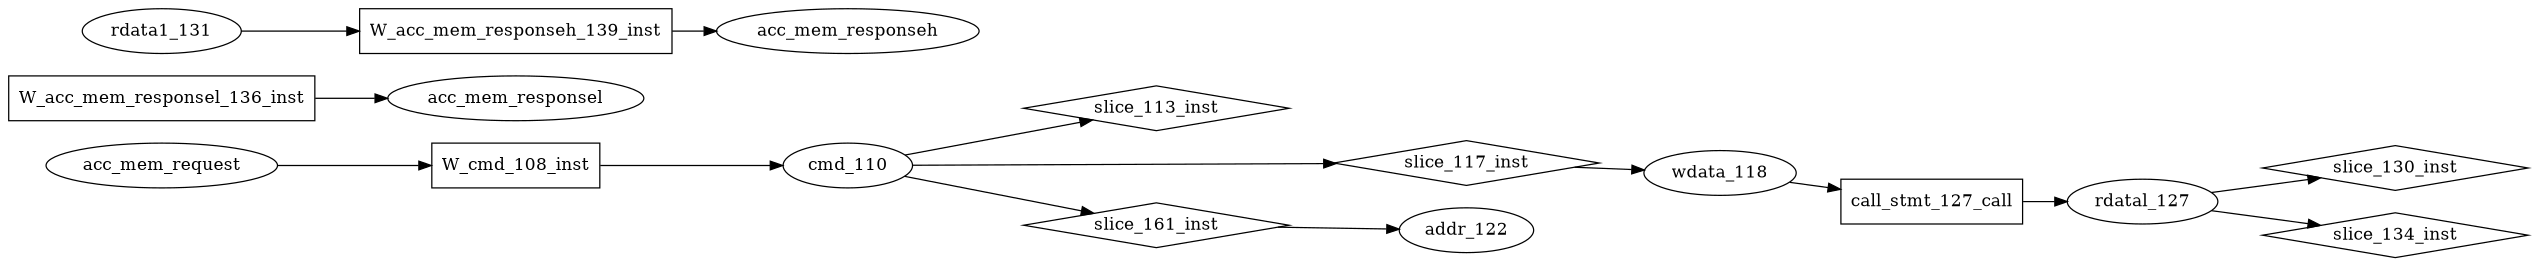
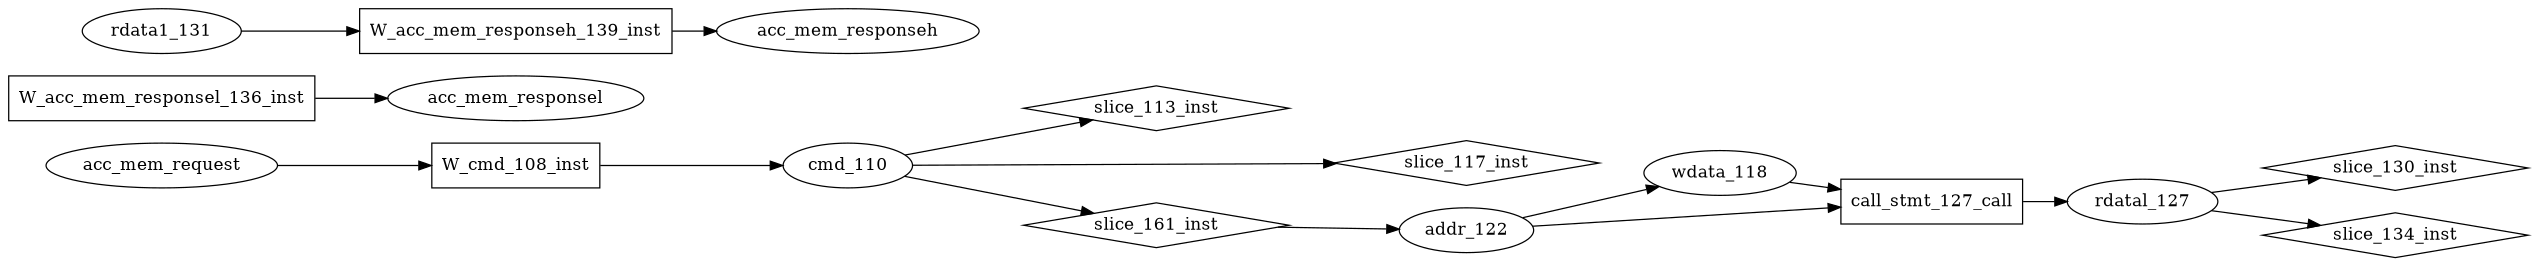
(1603, 168) -> (1585, 204)
none -> (1680, 217)
